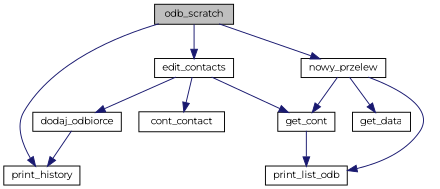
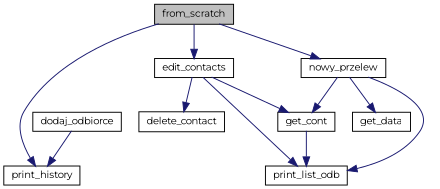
(194, 14) -> (194, 14)
(140, 93) -> (247, 119)
(182, 122) -> (182, 122)
